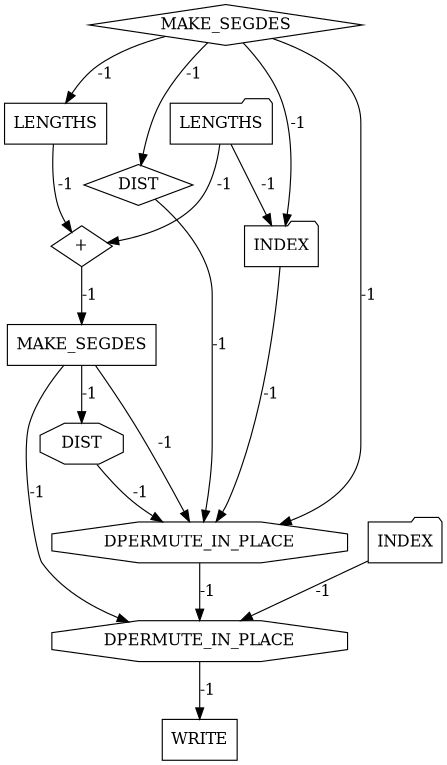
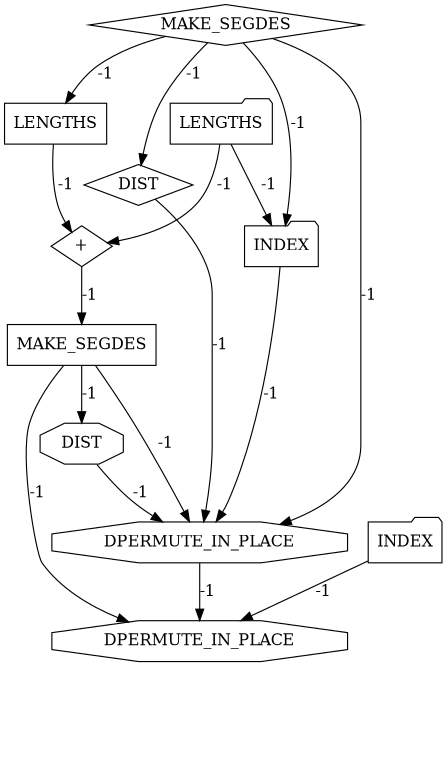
(200, 740) -> none
